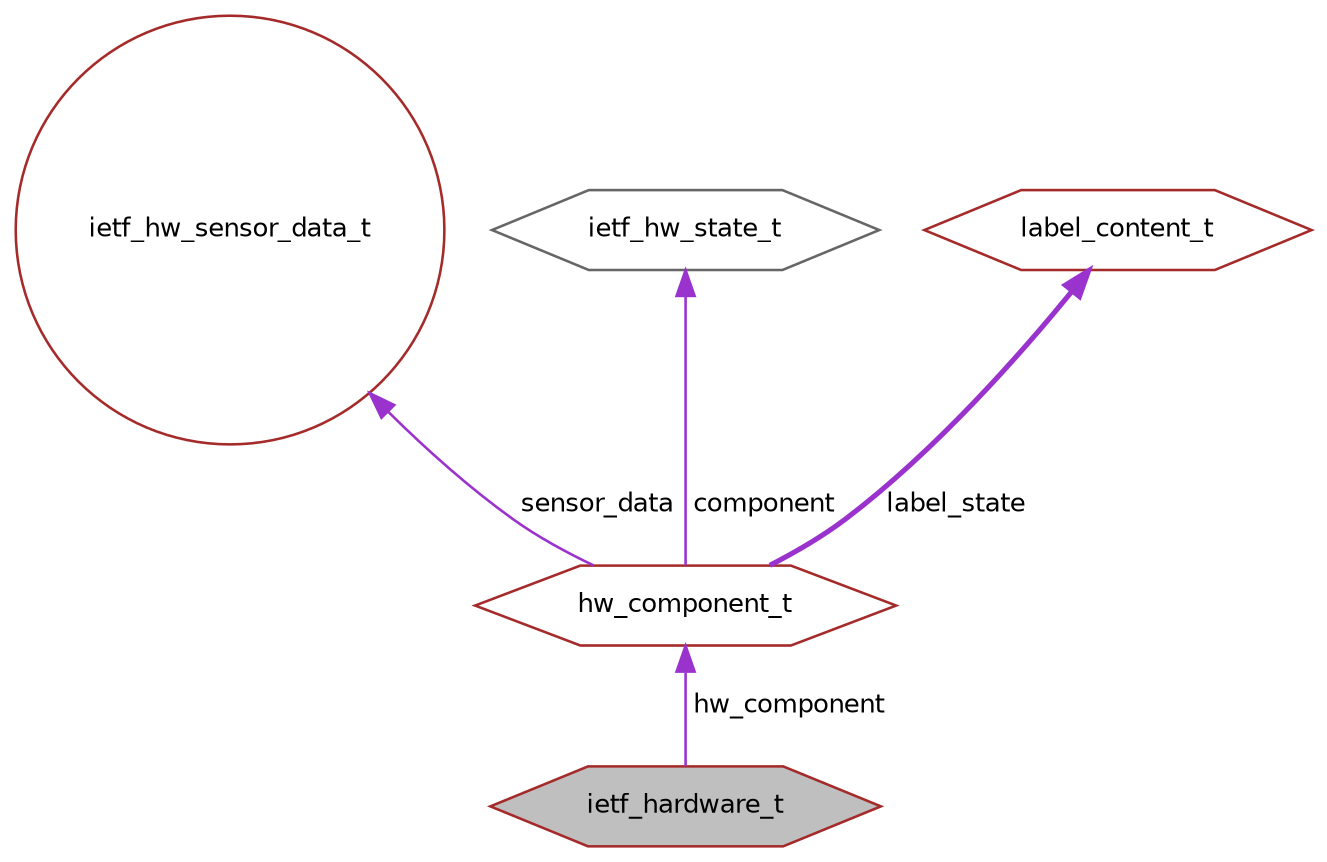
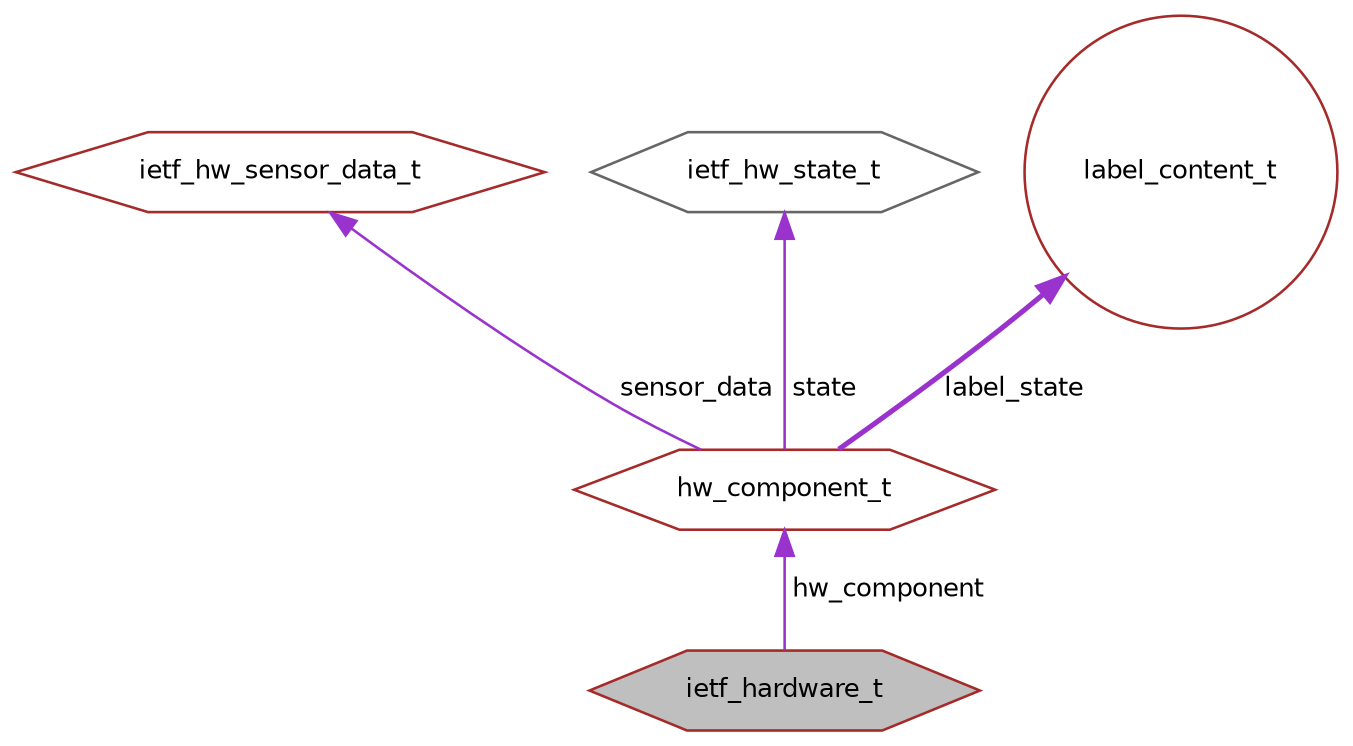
(230, 230) -> (280, 172)
(1118, 230) -> (1181, 172)
(760, 505) -> (821, 389)
